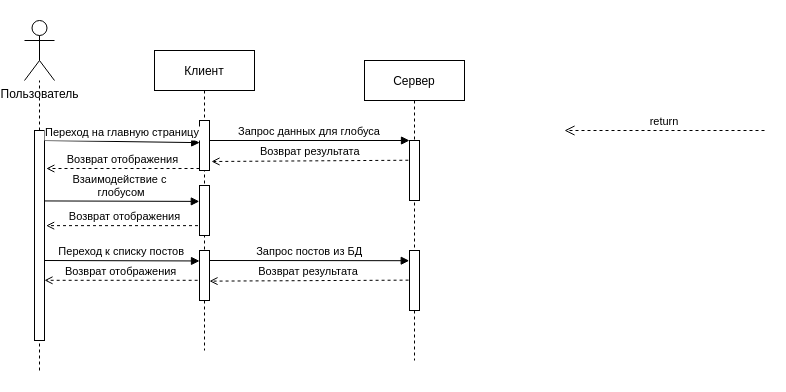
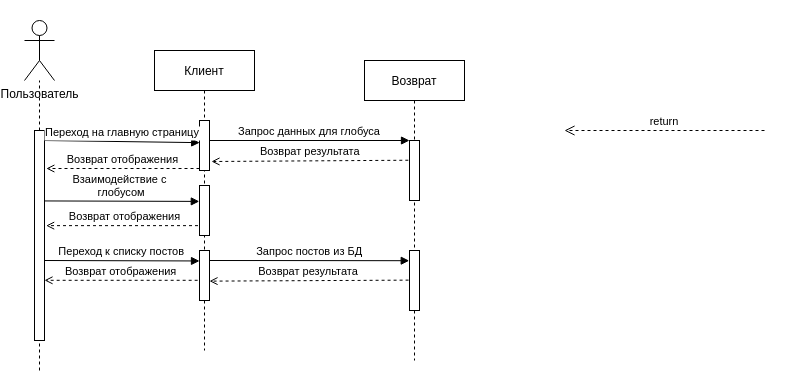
(414, 81) -> (414, 81)
